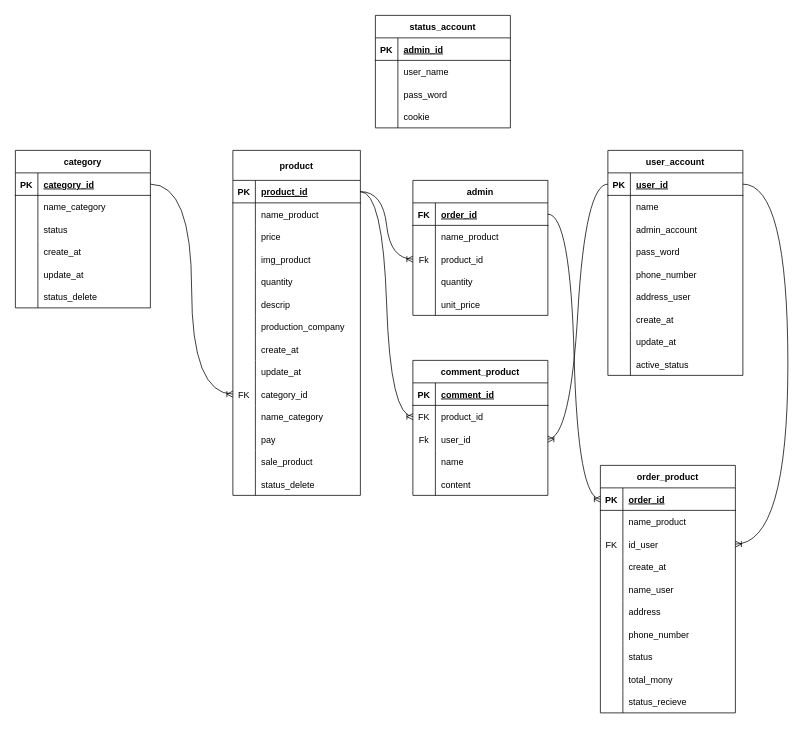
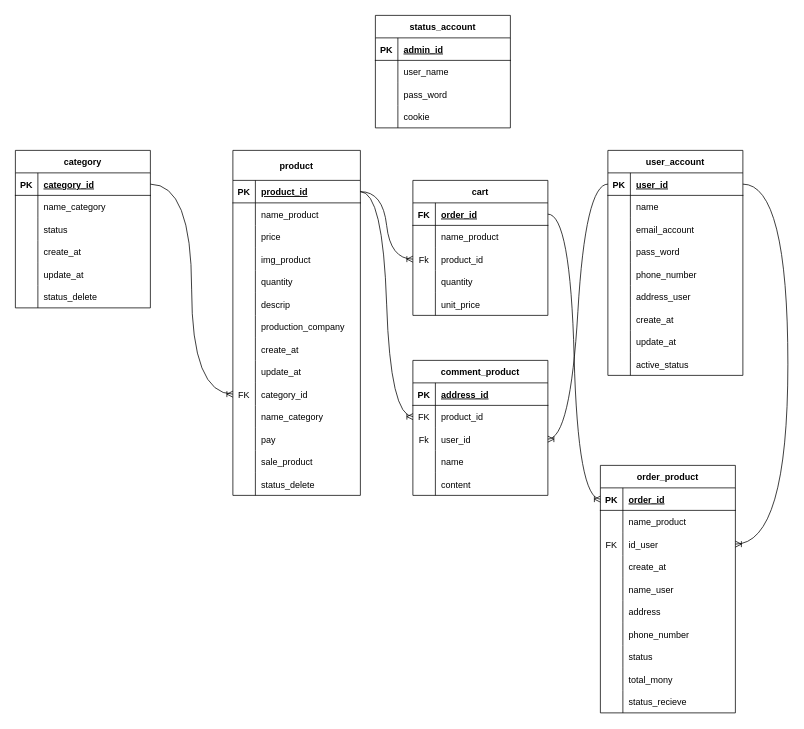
(480, 192) -> (480, 192)
(668, 230) -> (666, 230)
(465, 395) -> (465, 395)
